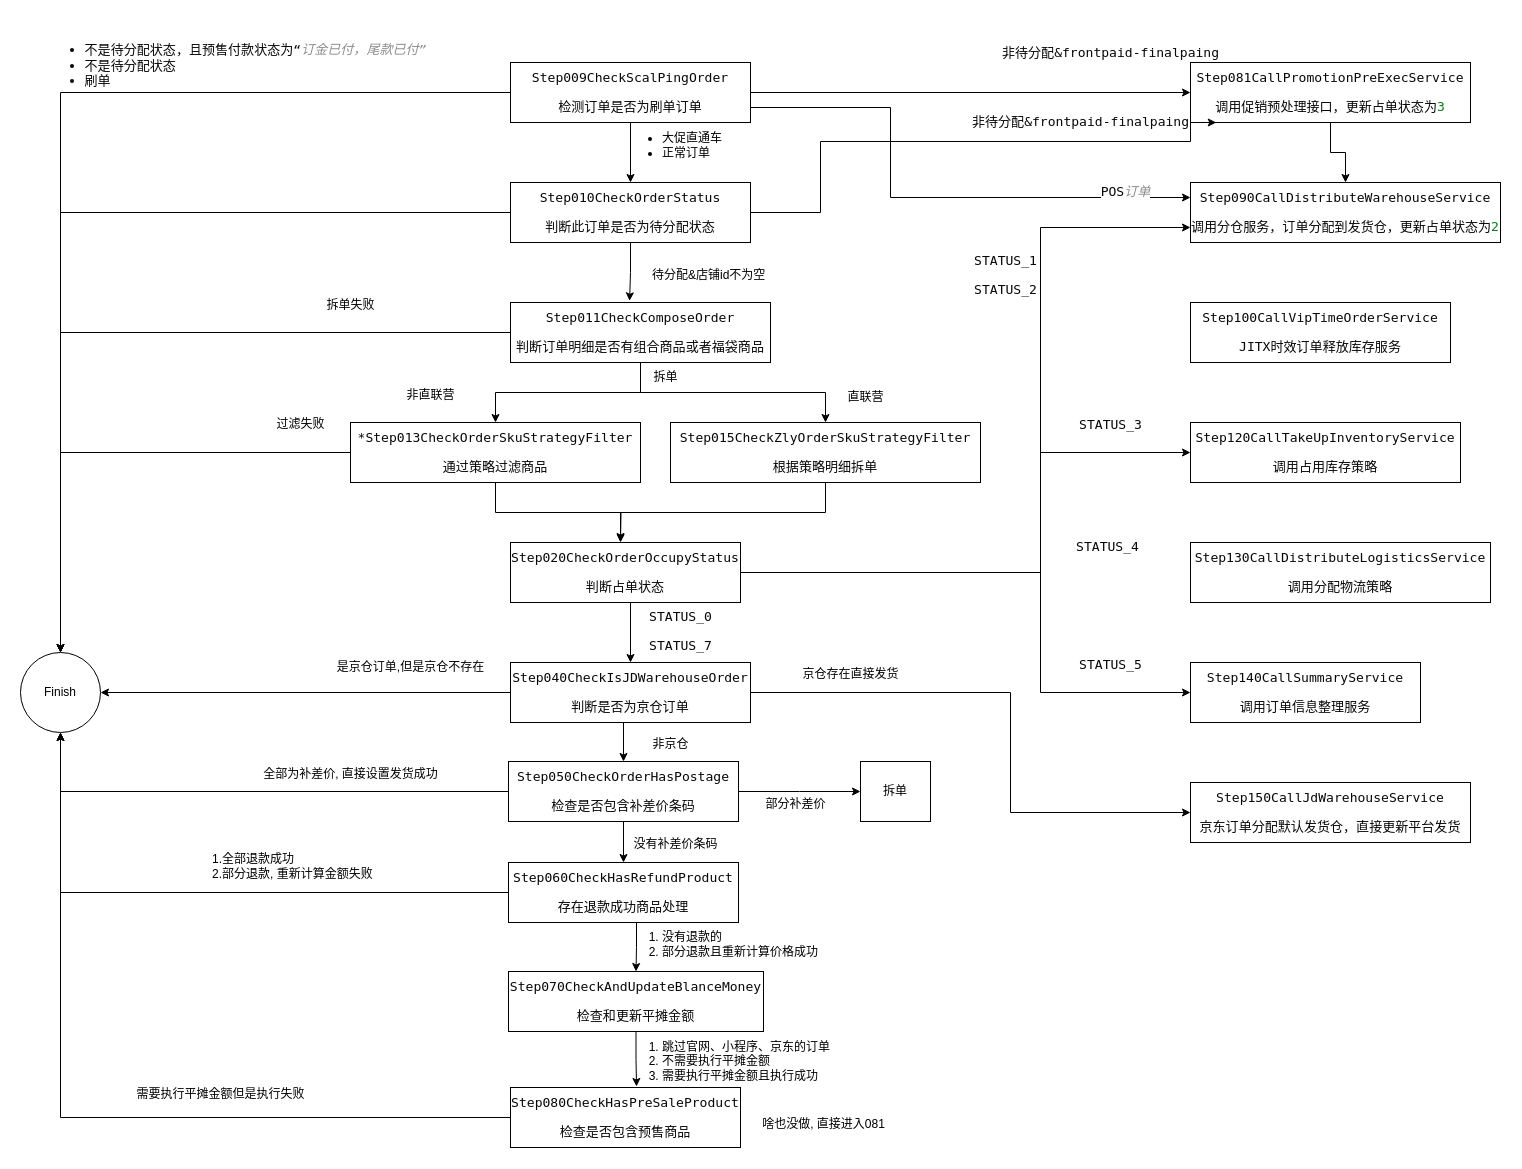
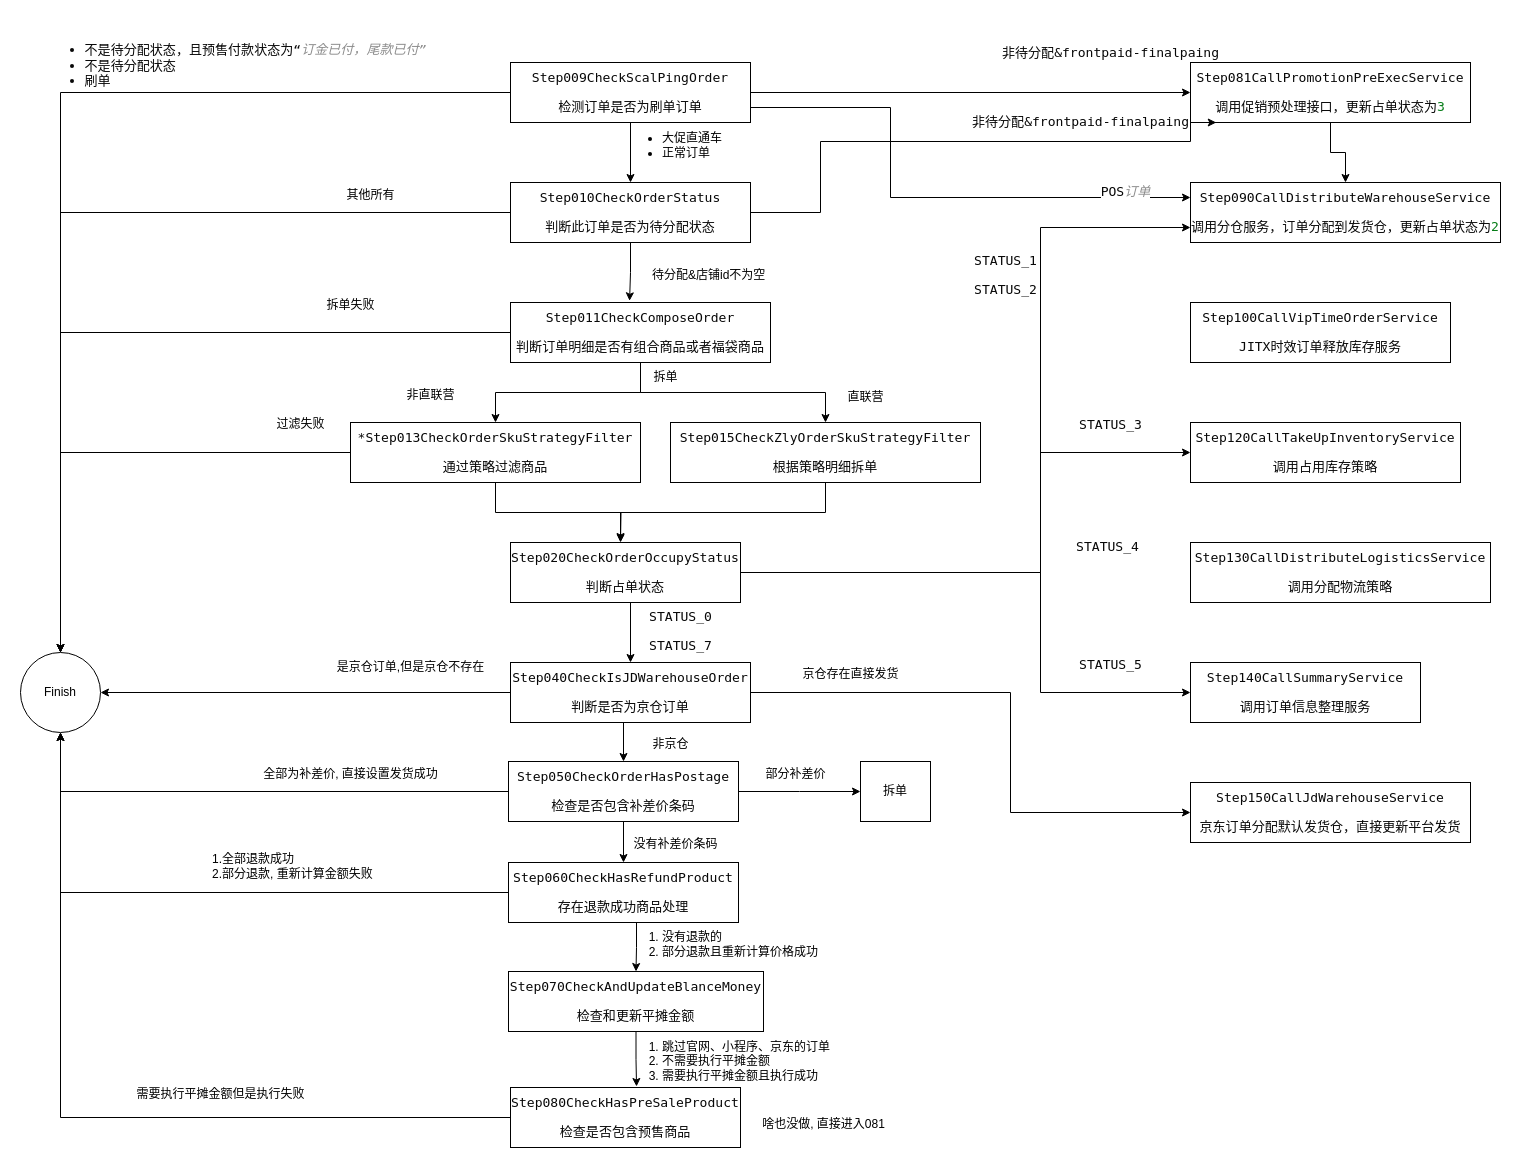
none -> (371, 196)
(796, 805) -> (796, 775)
